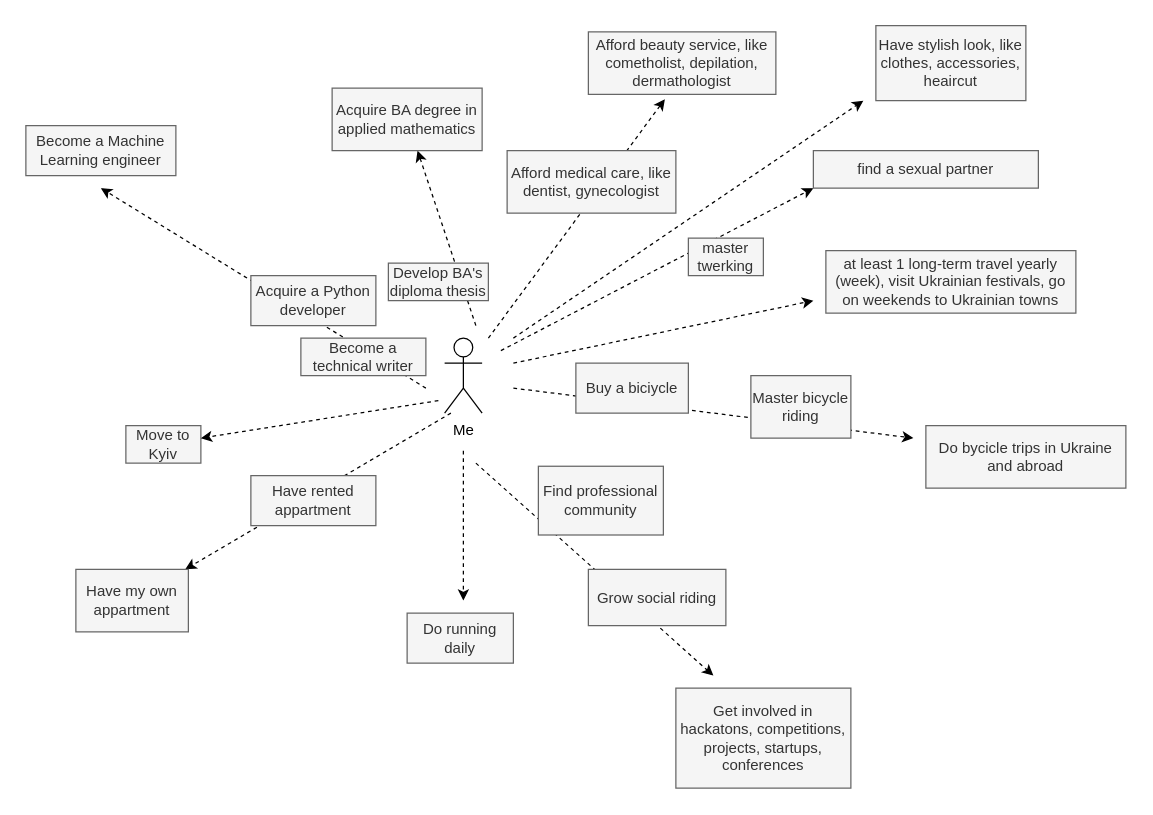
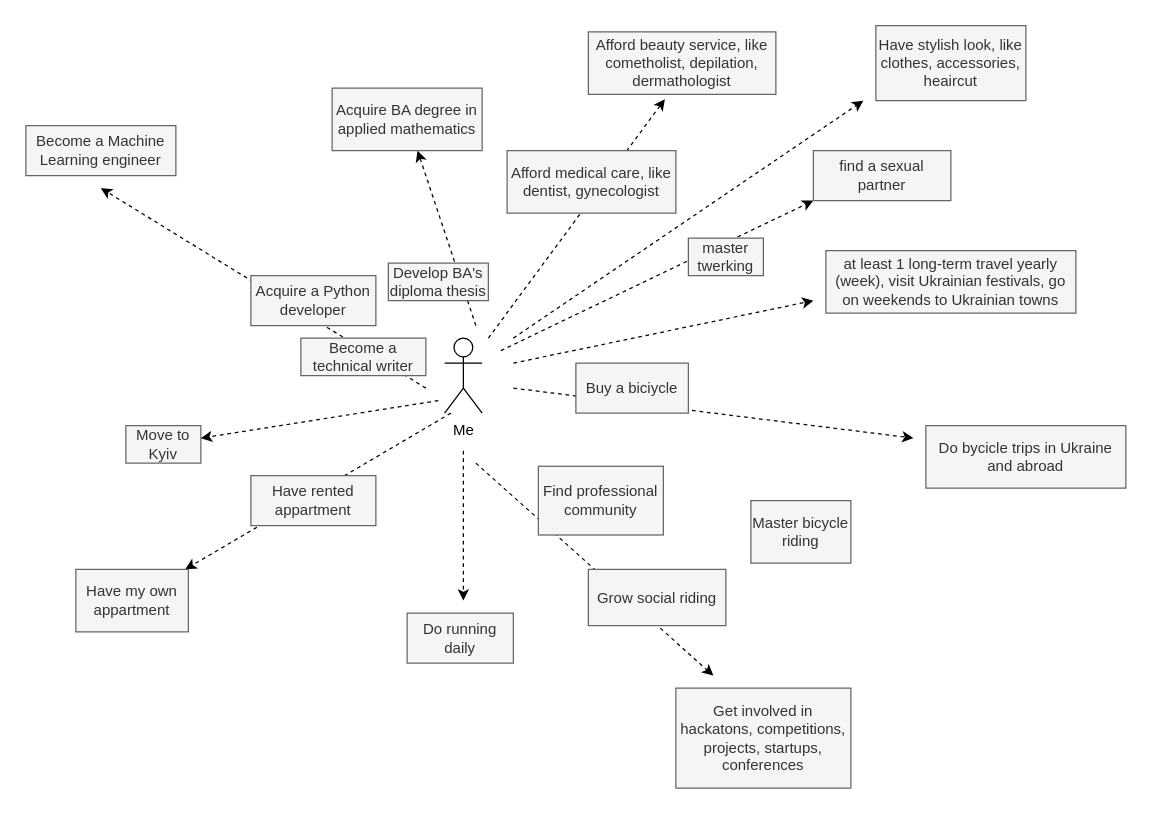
(926, 169) -> (882, 176)
(801, 407) -> (801, 532)
